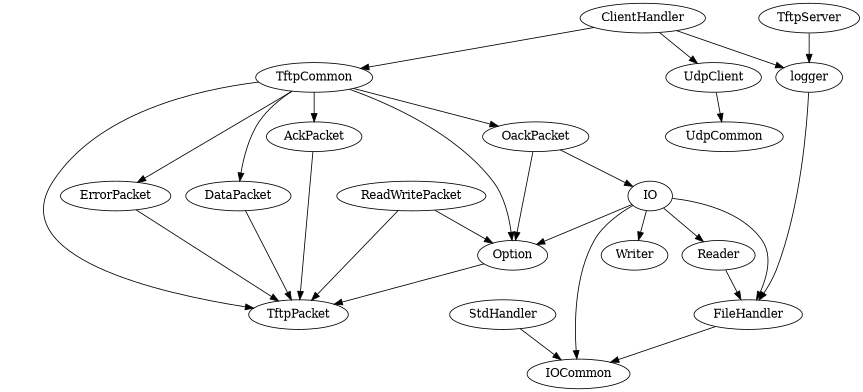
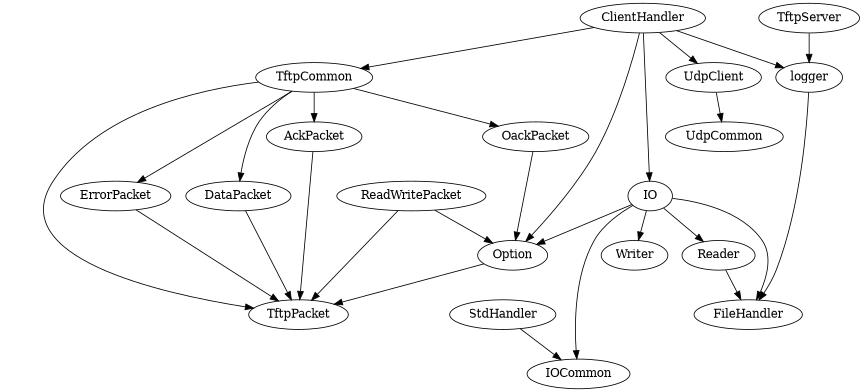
(450, 141) -> (601, 142)
(593, 166) -> (646, 103)
(667, 343) -> none
